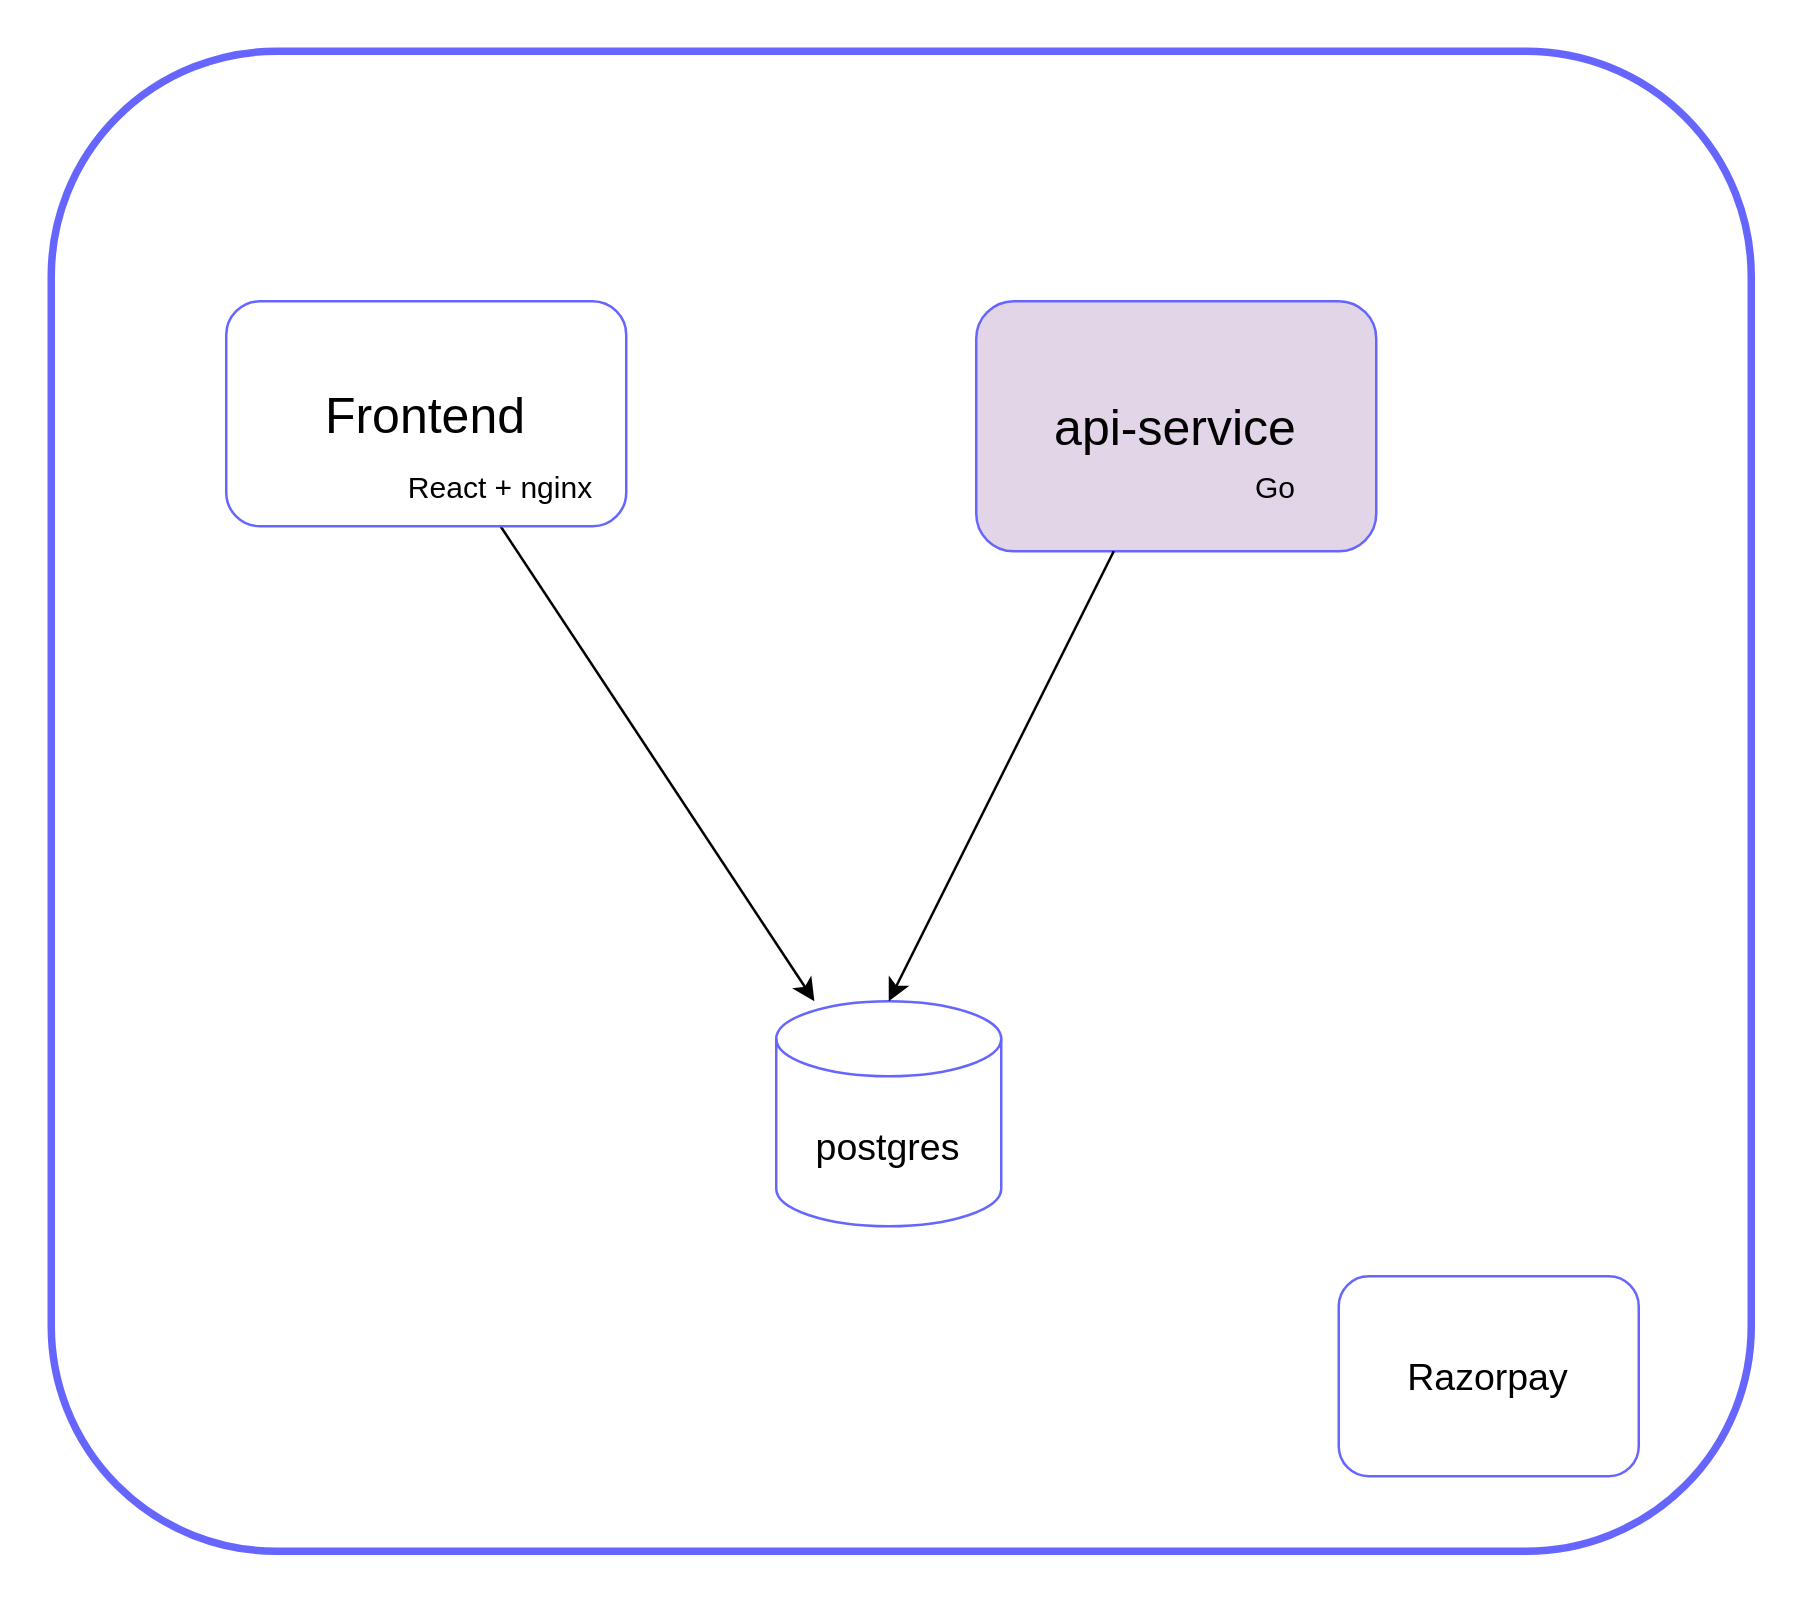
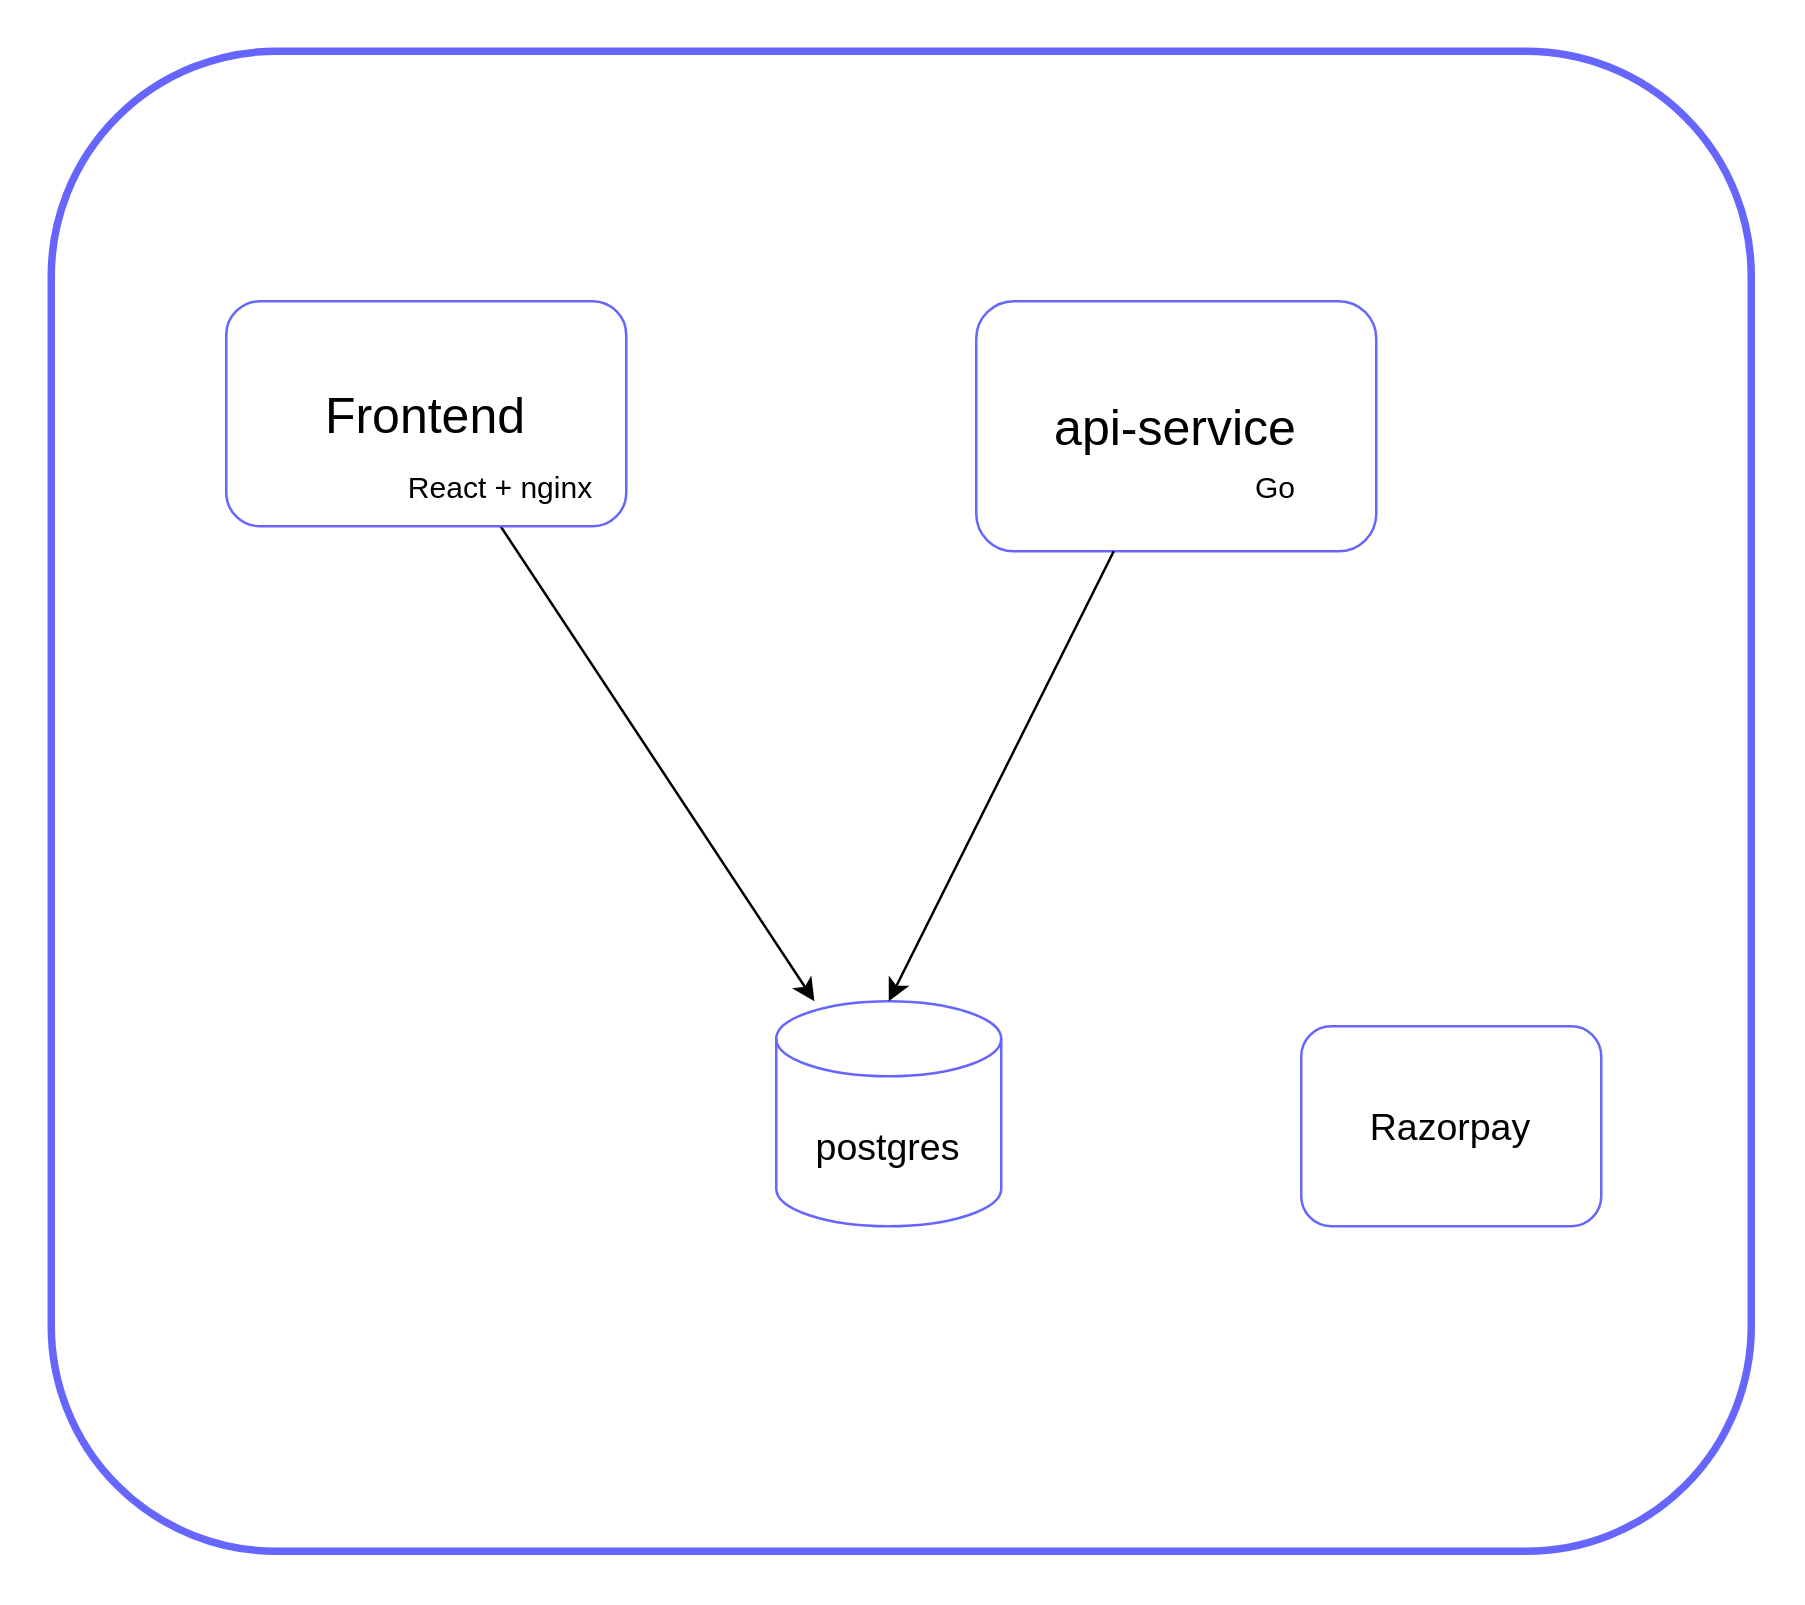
(1176, 426) -> (1176, 426)
(1489, 1376) -> (1451, 1126)
